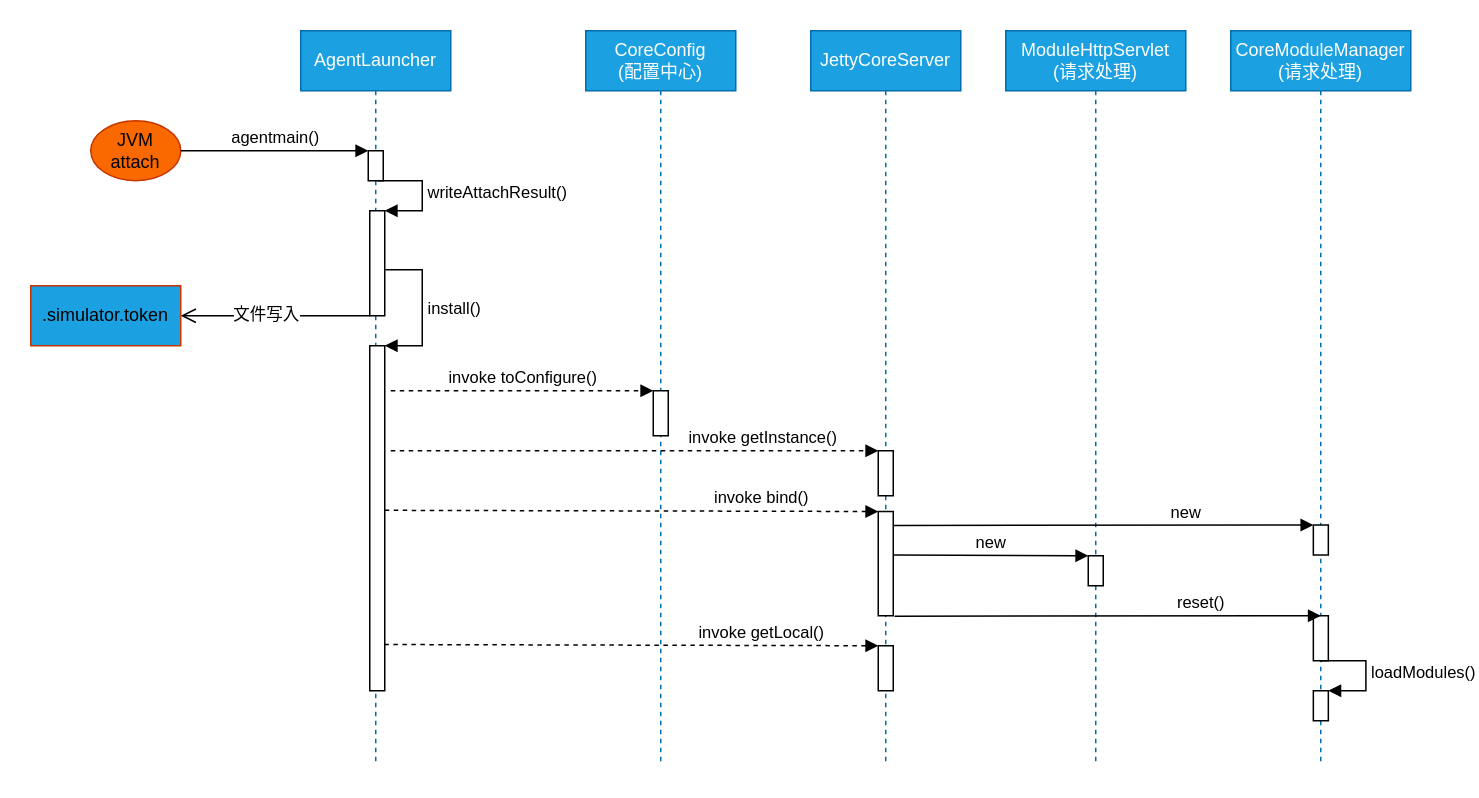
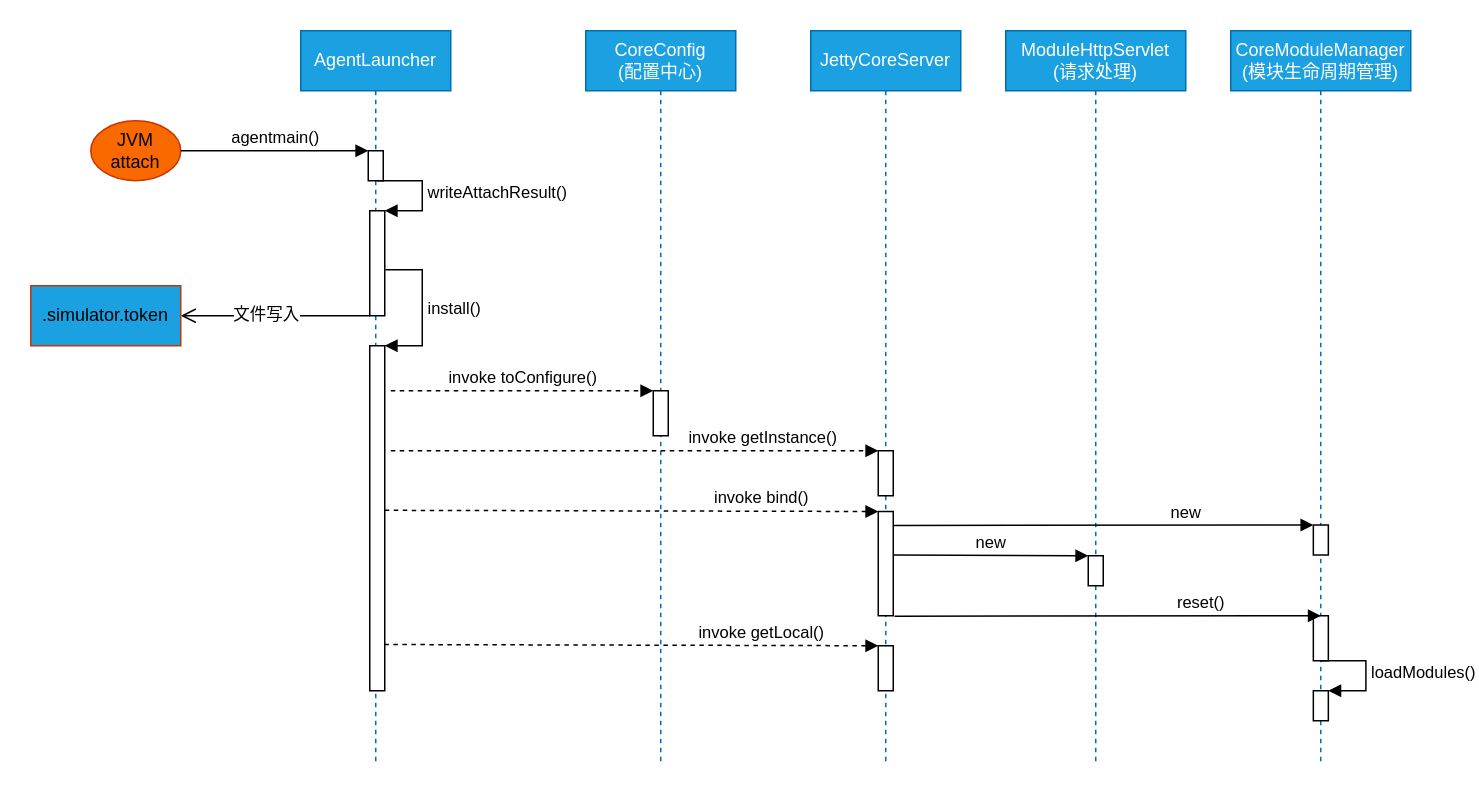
(1321, 61) -> (1321, 61)
